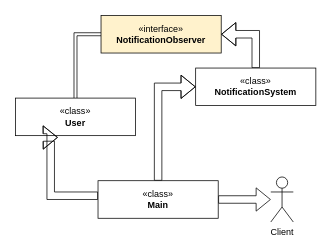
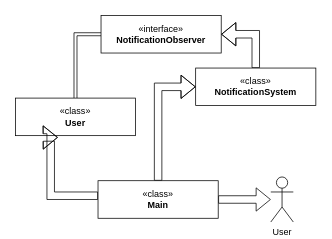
(161, 34) -> (161, 34)
(282, 232) -> (282, 232)
